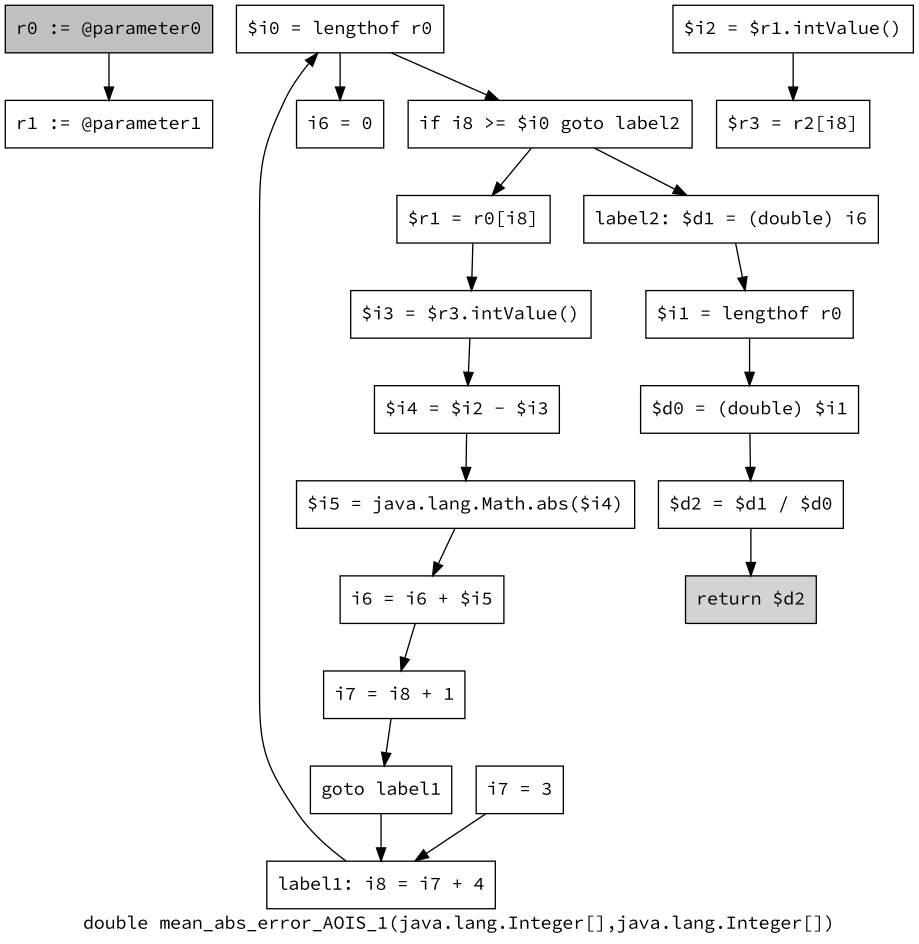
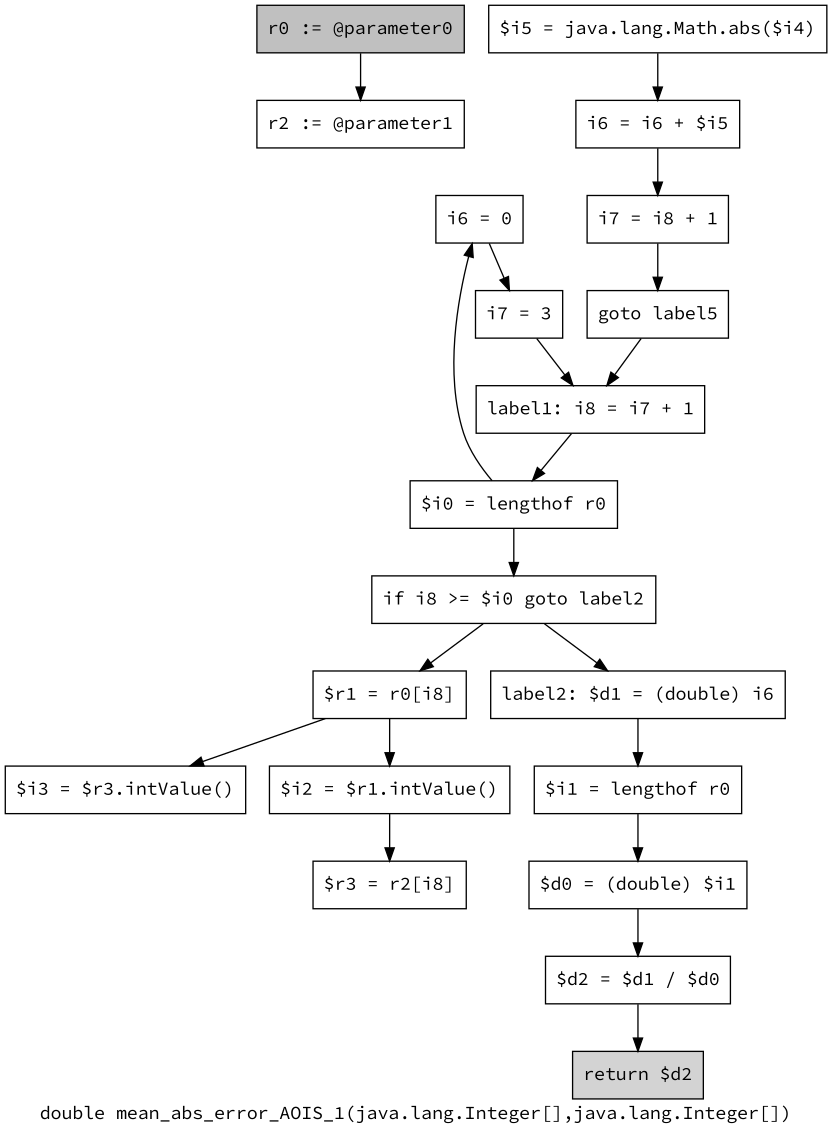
(109, 124) -> (361, 124)
none -> (497, 261)
(467, 409) -> none
none -> (390, 736)
(381, 790) -> (658, 314)
(381, 885) -> (590, 409)
